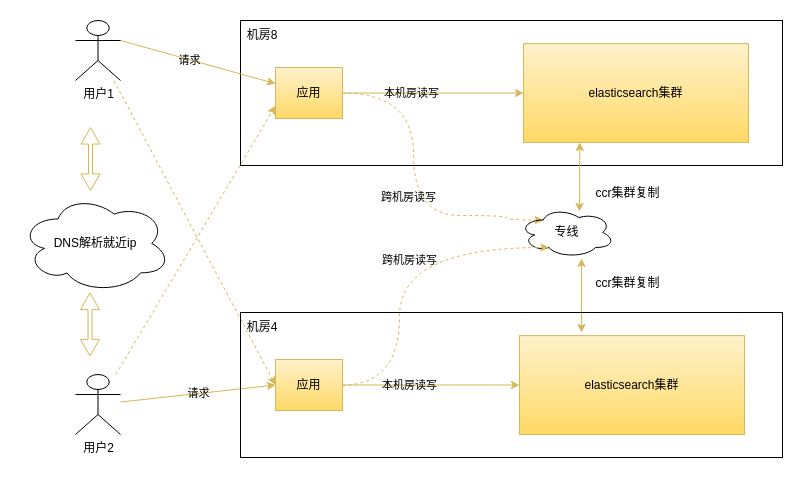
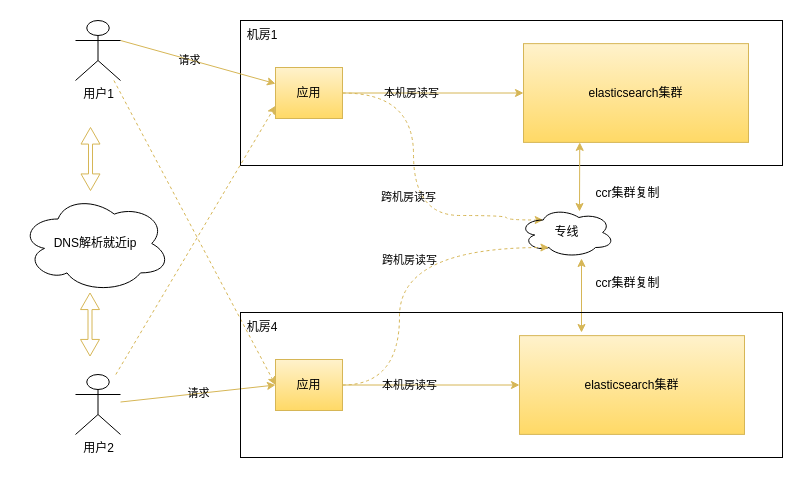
(263, 36) -> (263, 36)
